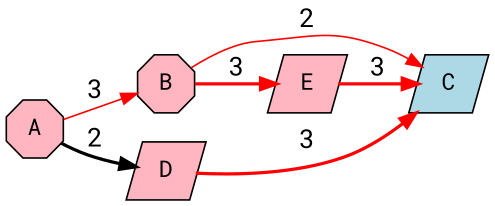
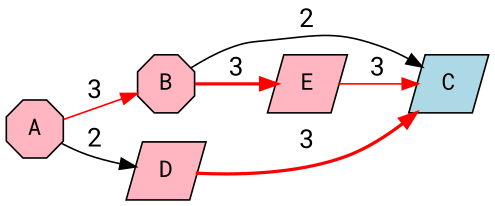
(299, 37) -> (299, 37)
(370, 84) -> (370, 84)
(90, 156) -> (90, 156)
